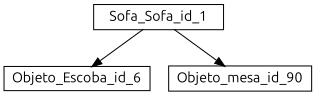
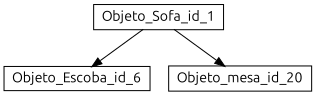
(159, 17) -> (159, 17)
(240, 79) -> (240, 79)
